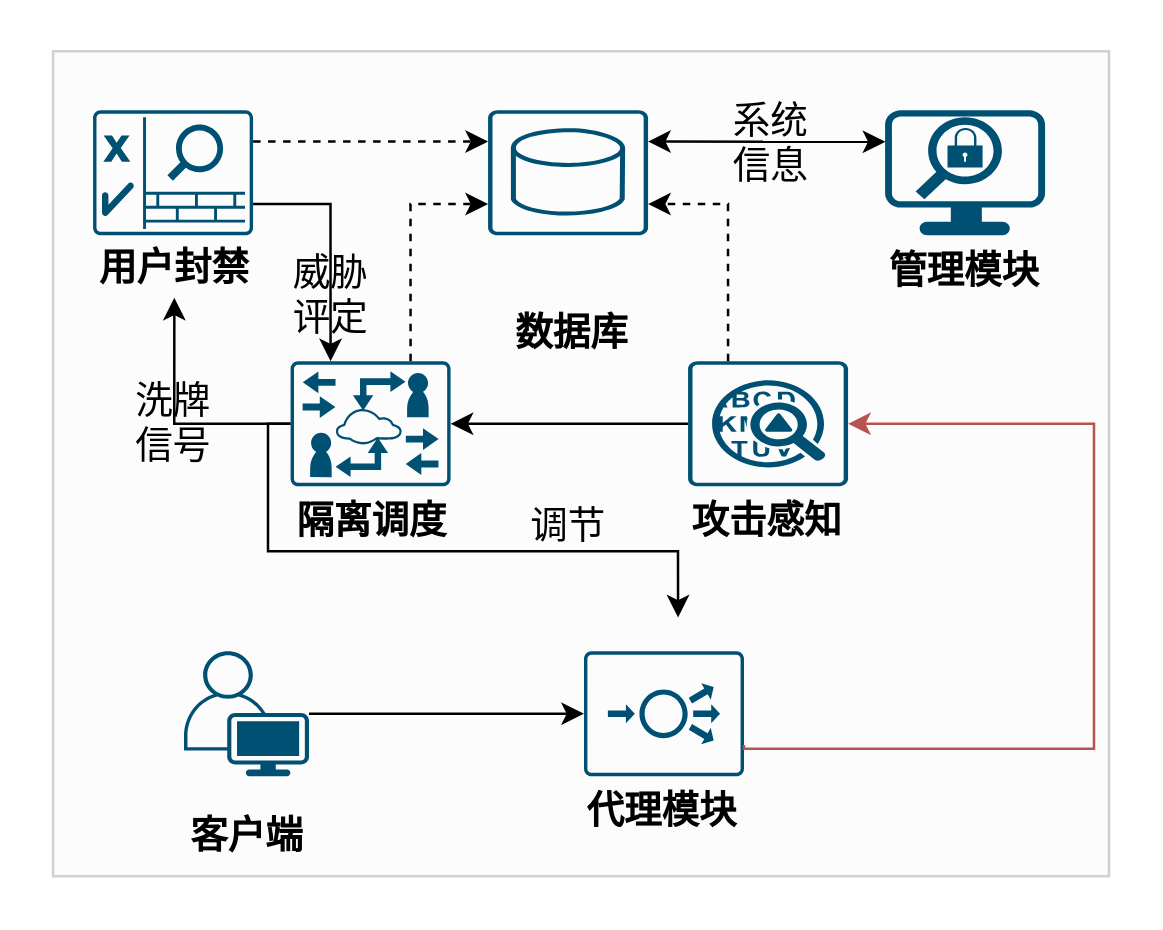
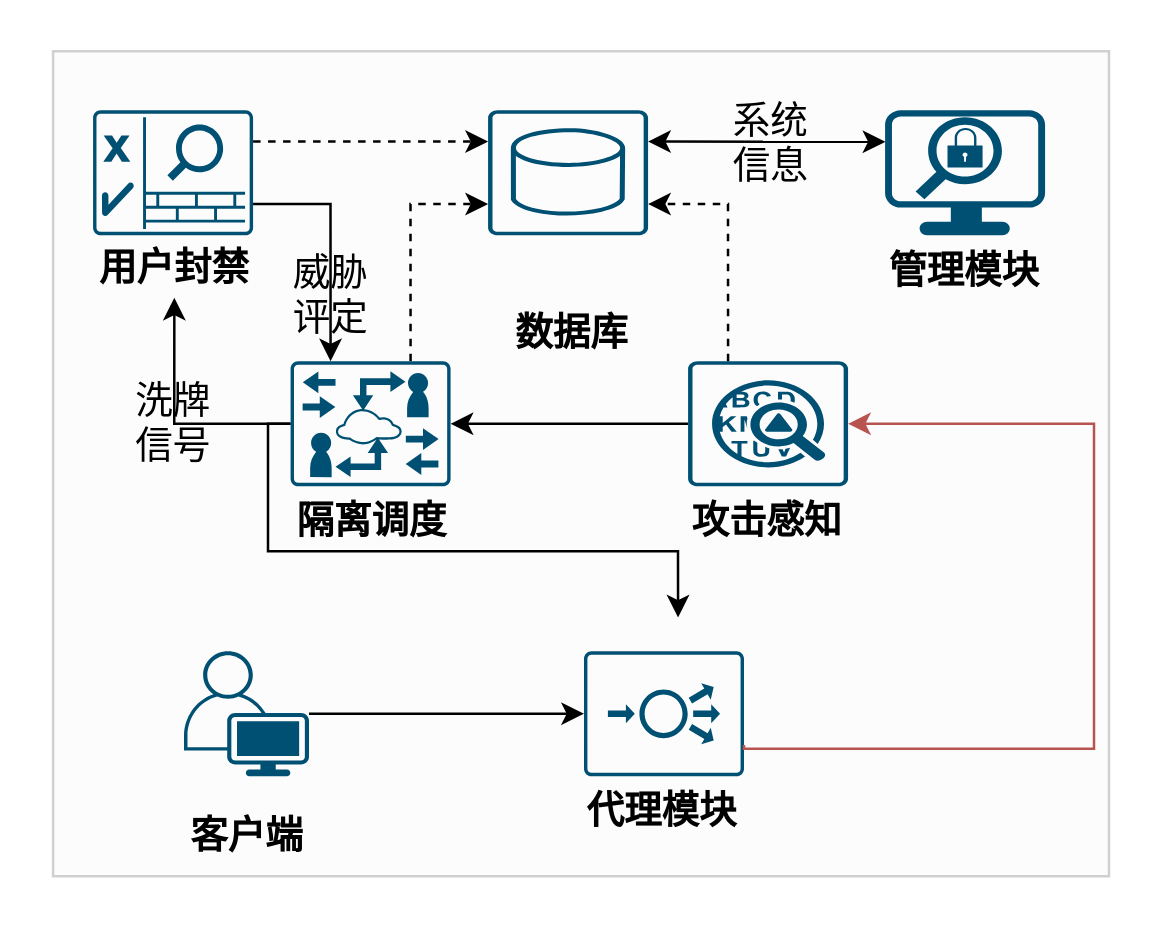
(568, 524) -> none
